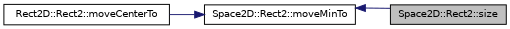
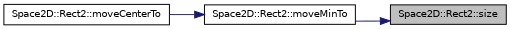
(378, 8) -> (368, 21)
(87, 15) -> (87, 15)
